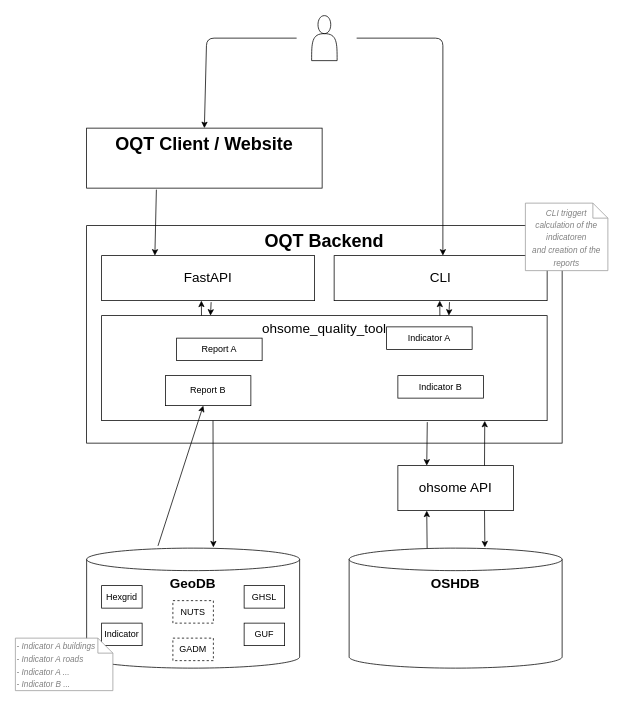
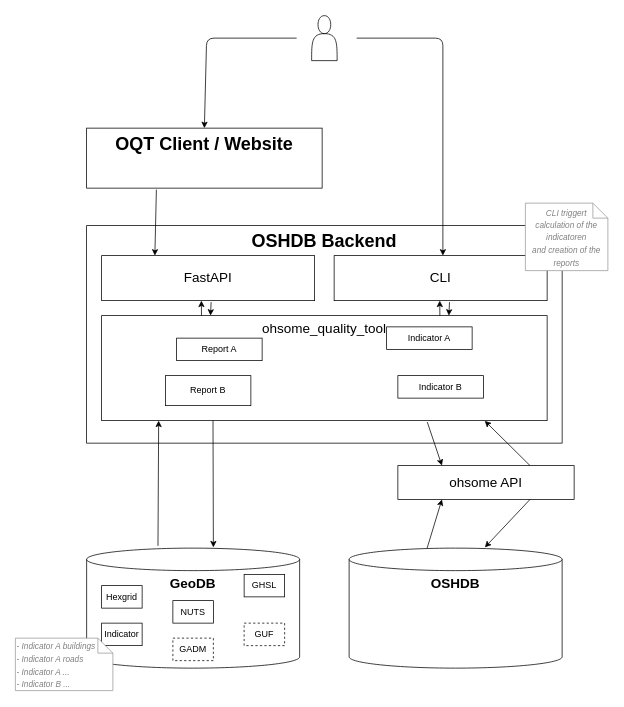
(324, 236) -> (324, 236)
(180, 477) -> (158, 469)
(456, 488) -> (486, 482)
(264, 597) -> (264, 585)
(193, 612) -> (193, 612)
(264, 634) -> (264, 634)
